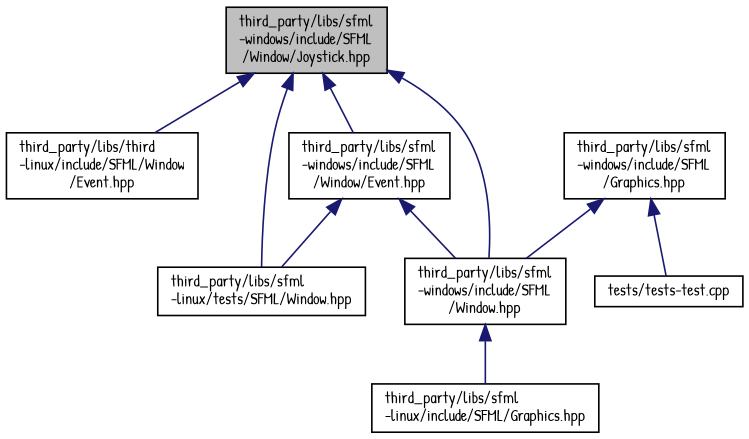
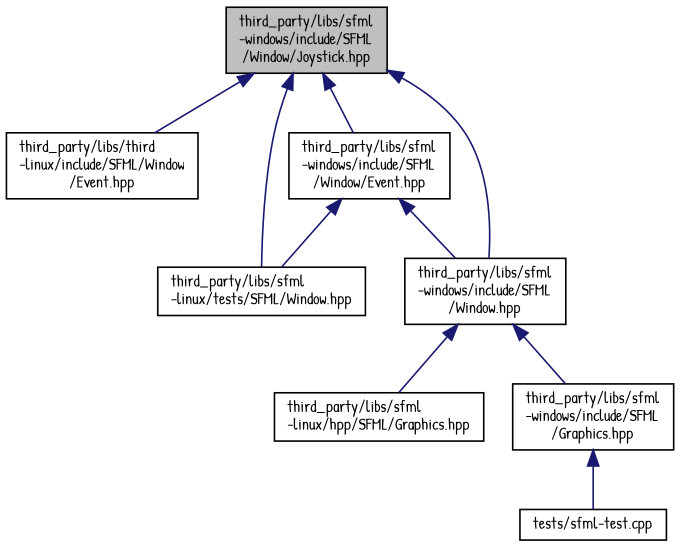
(558, 234) -> (545, 360)
(669, 291) -> (593, 525)
(485, 408) -> (379, 417)
